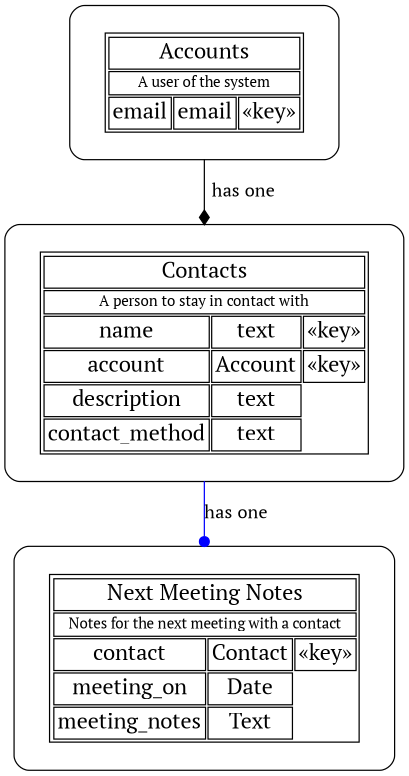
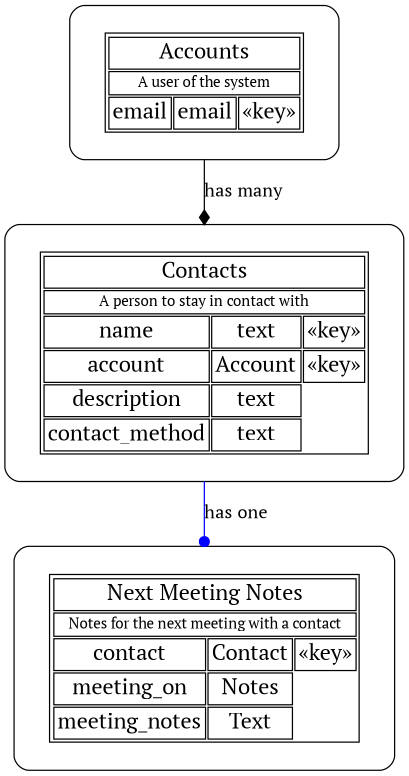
(243, 192) -> (243, 192)
(250, 688) -> (250, 688)
